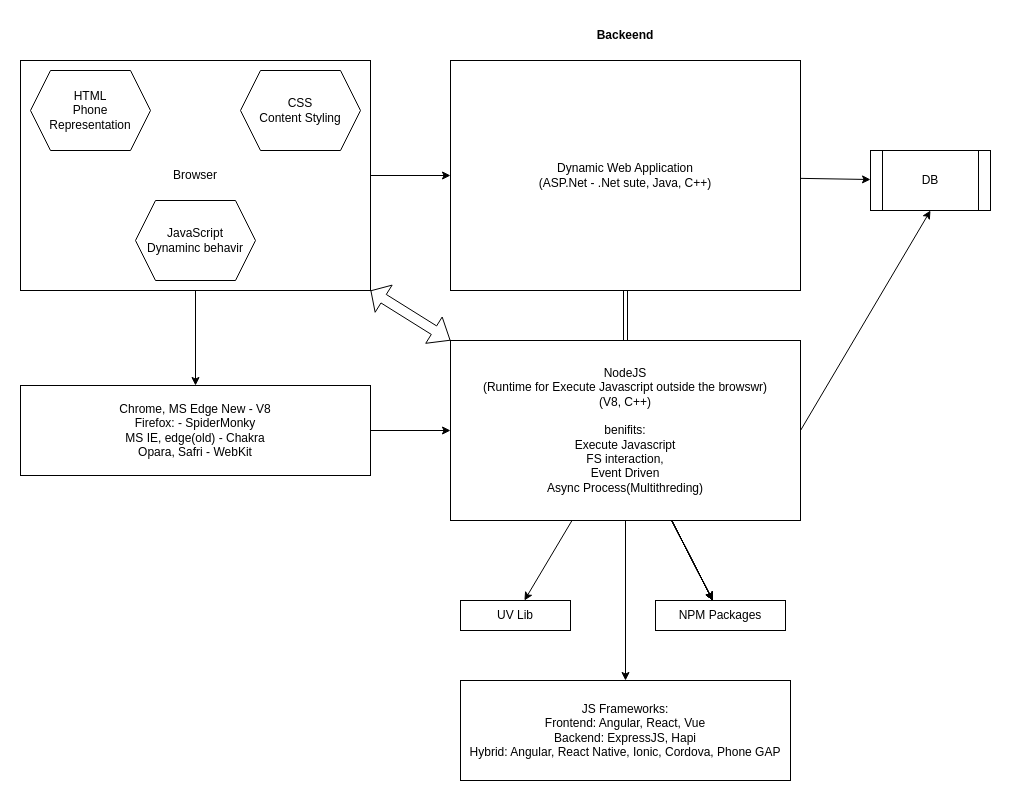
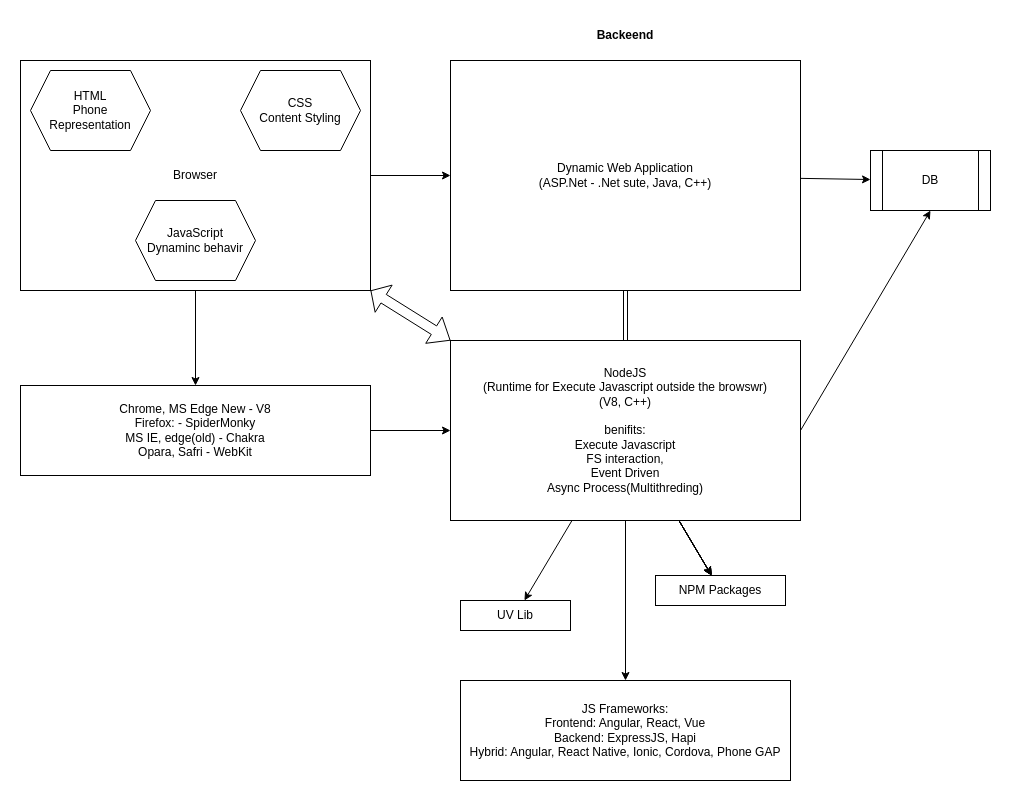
(721, 616) -> (721, 591)
